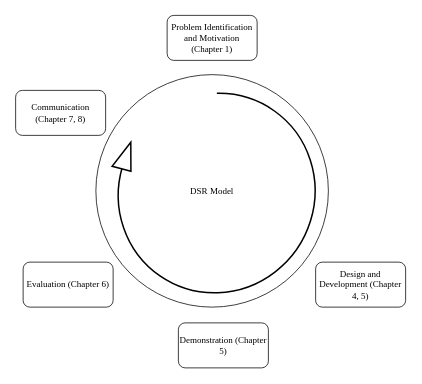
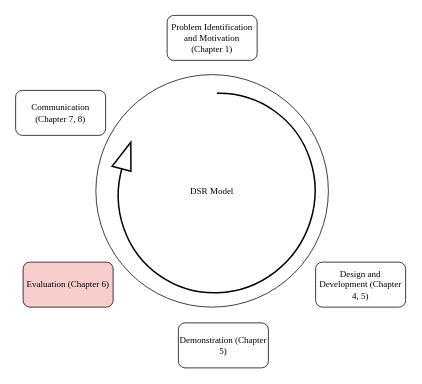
(68, 285) -> (68, 285)
